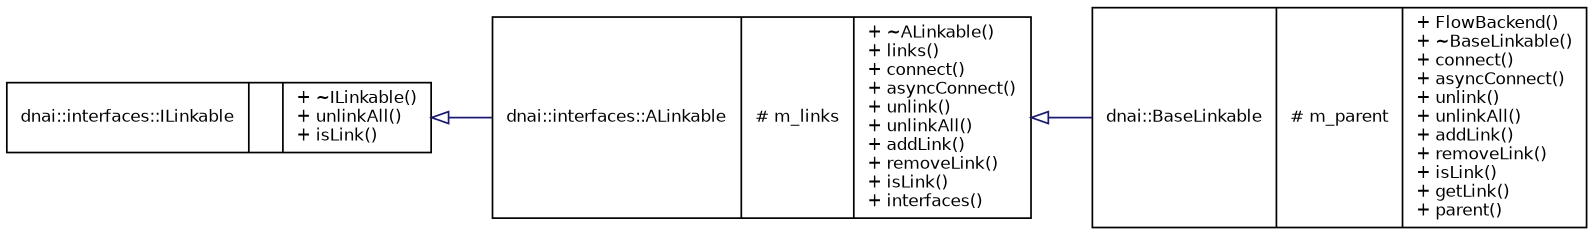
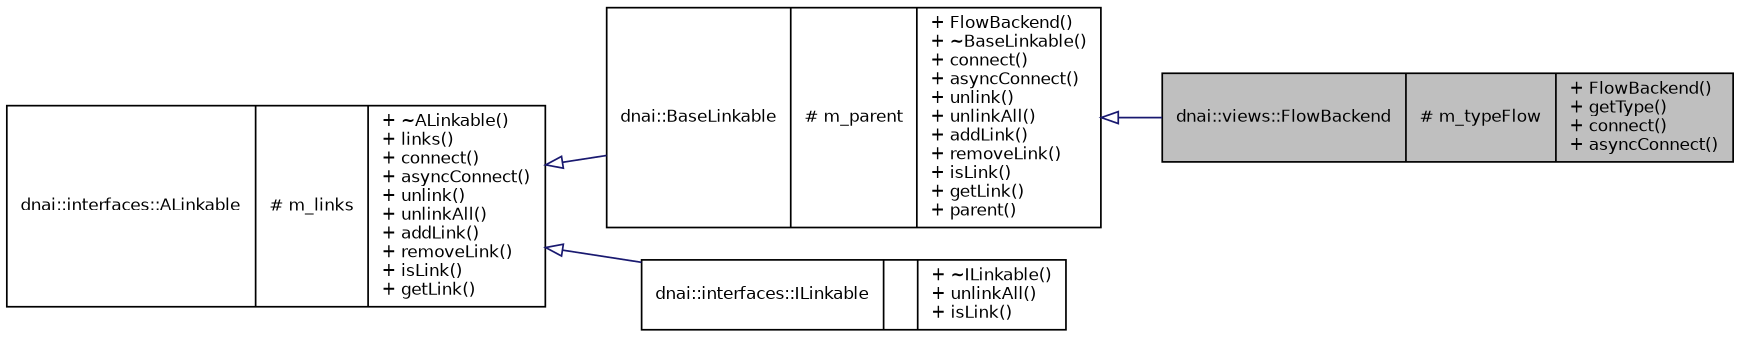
(471, 118) -> (602, 256)
none -> (1448, 118)
(925, 201) -> (429, 290)
